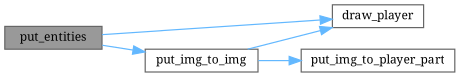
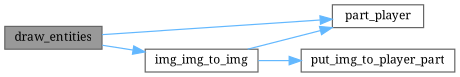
(378, 16) -> (378, 16)
(53, 38) -> (53, 38)
(202, 61) -> (202, 61)
